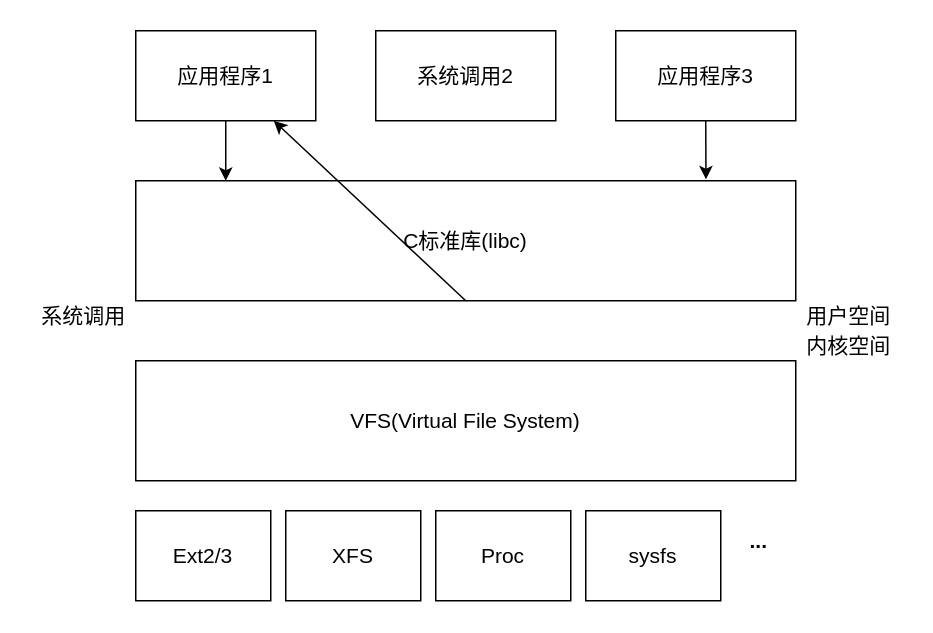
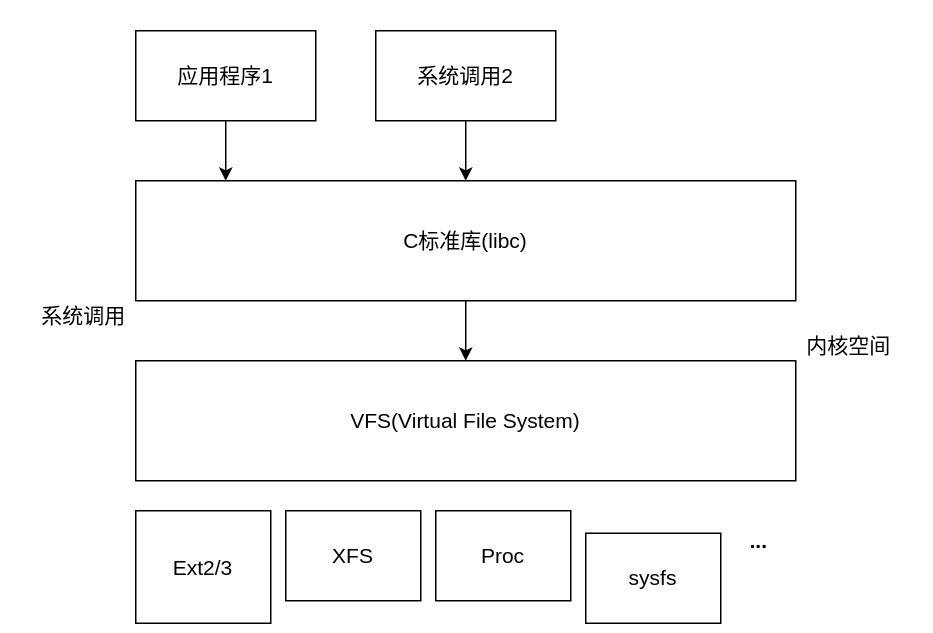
(706, 76) -> none
(706, 145) -> none
none -> (466, 146)
(374, 214) -> (466, 326)
(848, 316) -> none
(203, 556) -> (203, 567)
(653, 556) -> (653, 578)
